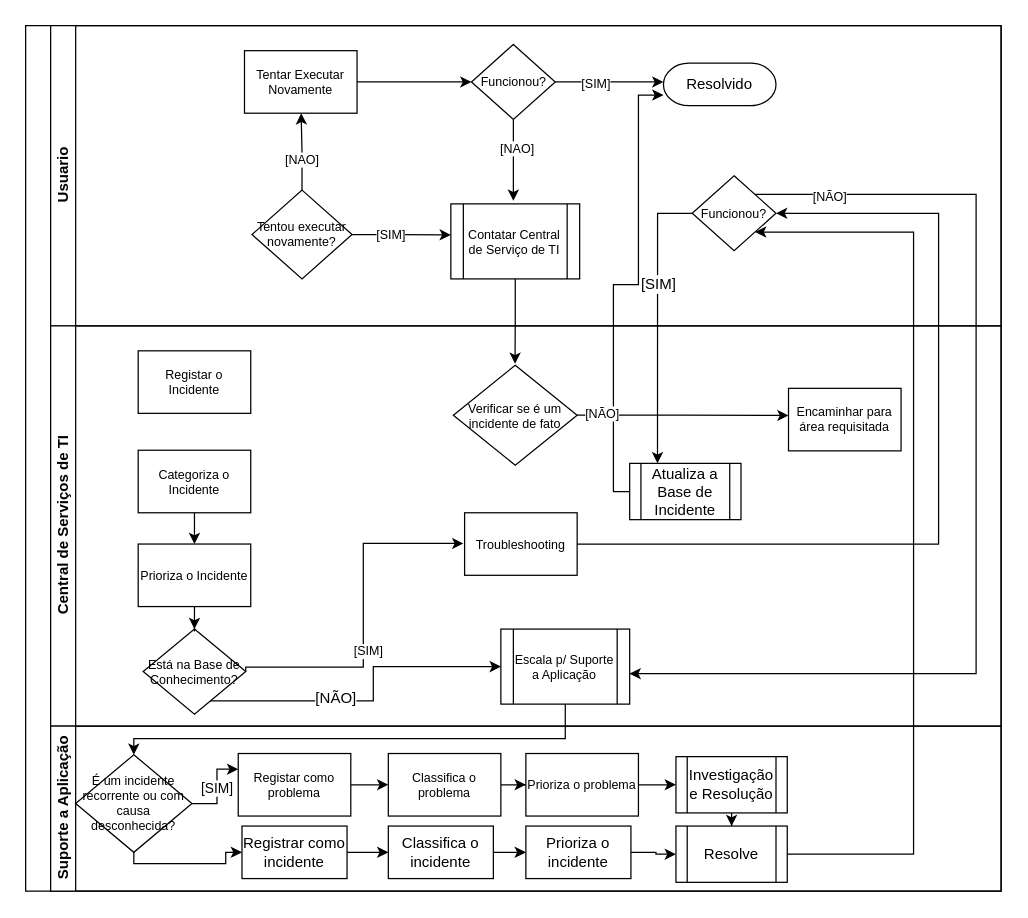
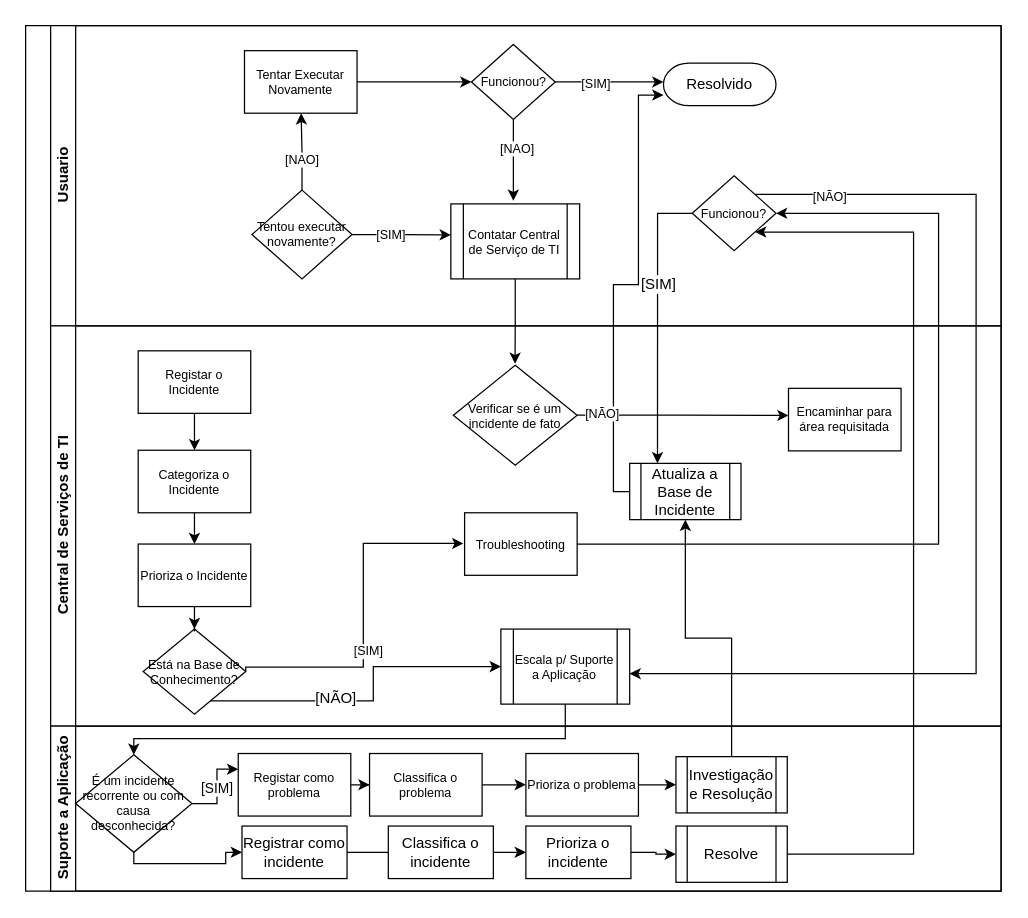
none -> (194, 436)
(444, 784) -> (426, 784)
(731, 820) -> (712, 638)
(378, 852) -> (382, 852)
